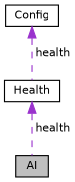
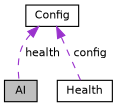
(51, 53) -> (89, 53)
(32, 134) -> (19, 56)
